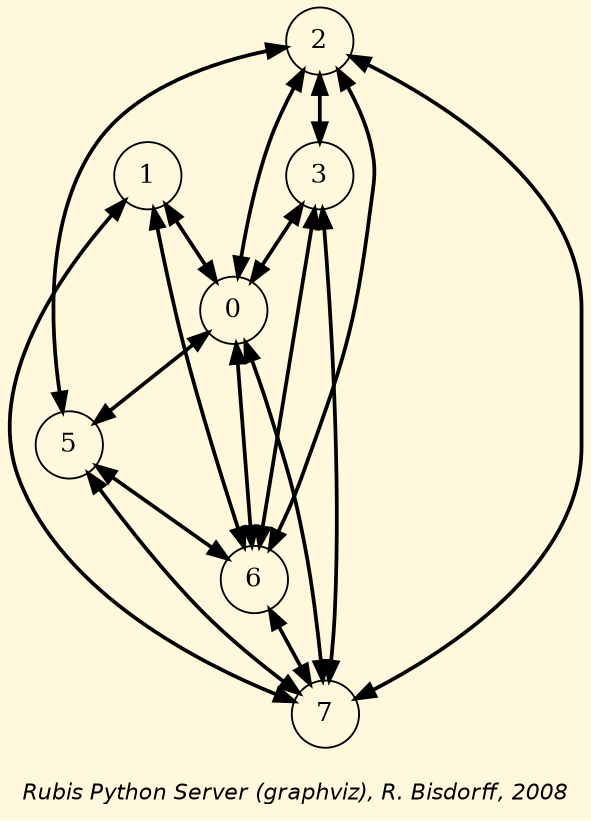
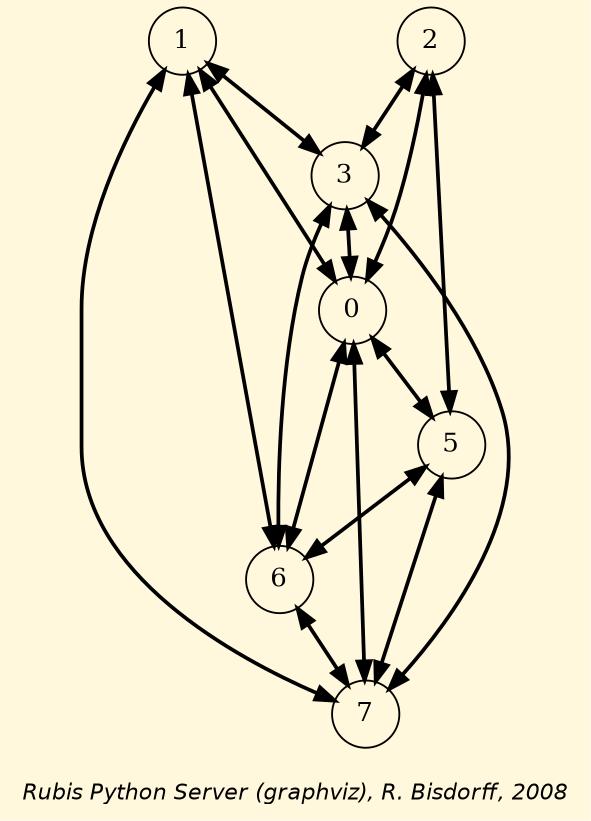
none -> (264, 108)
(354, 312) -> none
(582, 375) -> none
